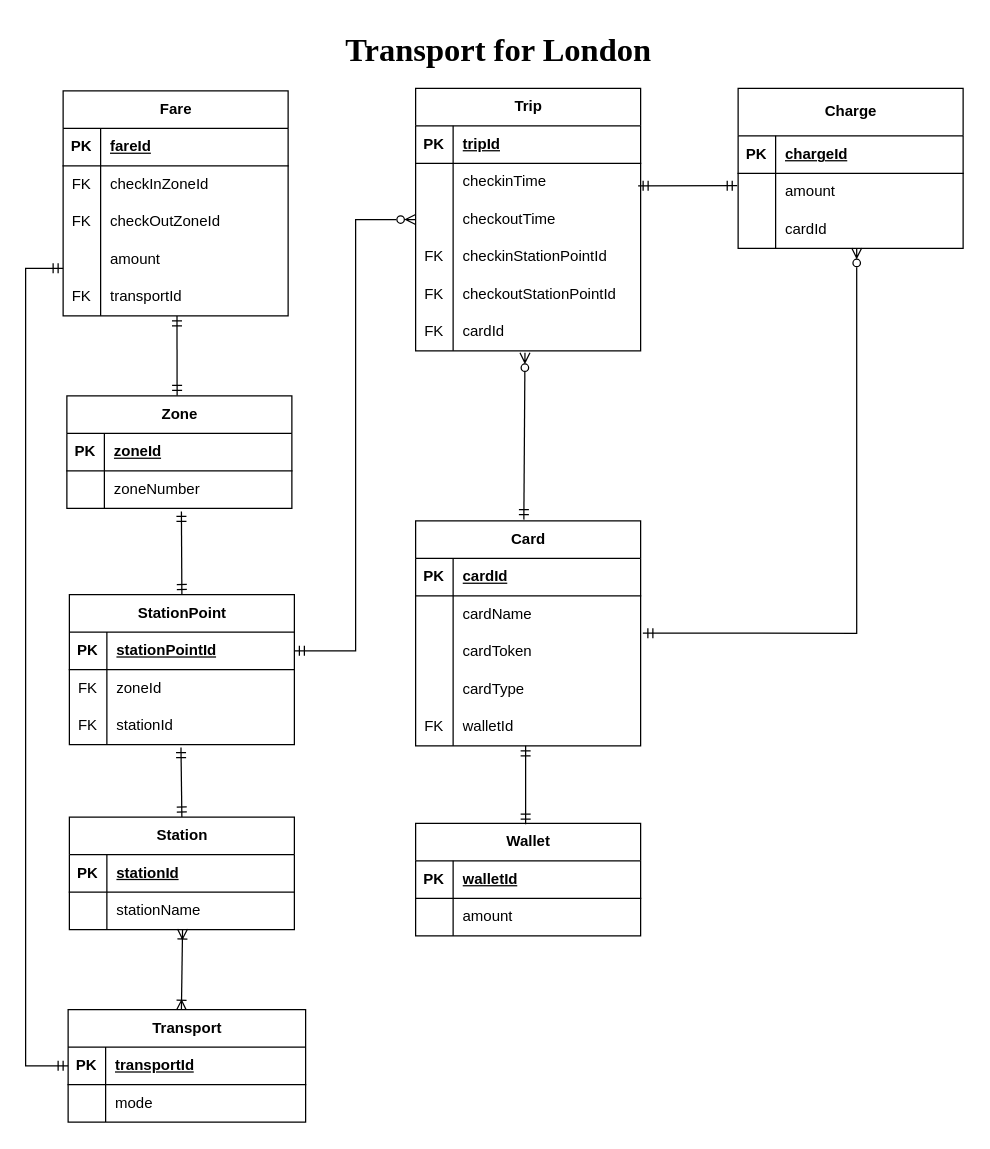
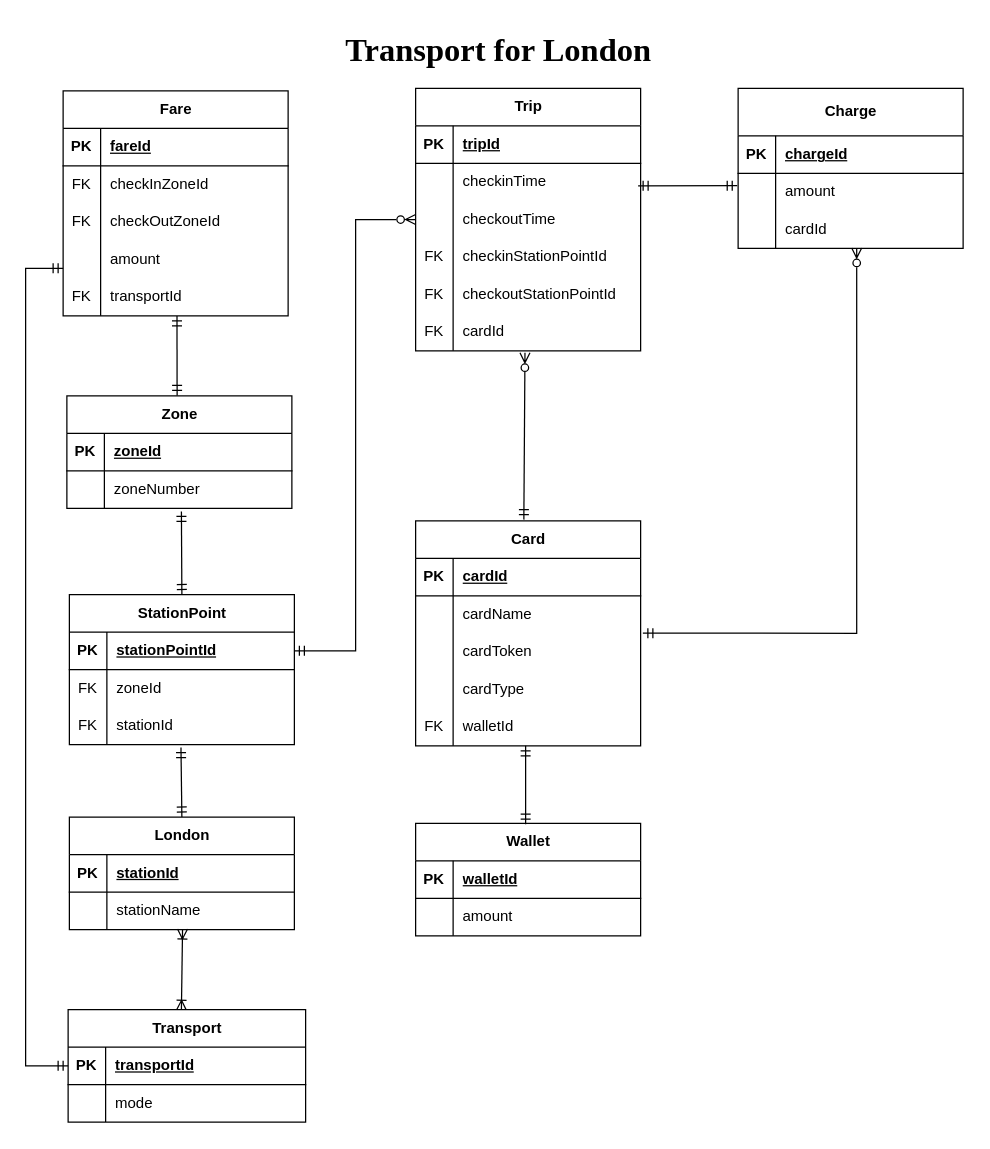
(183, 836) -> (183, 836)
